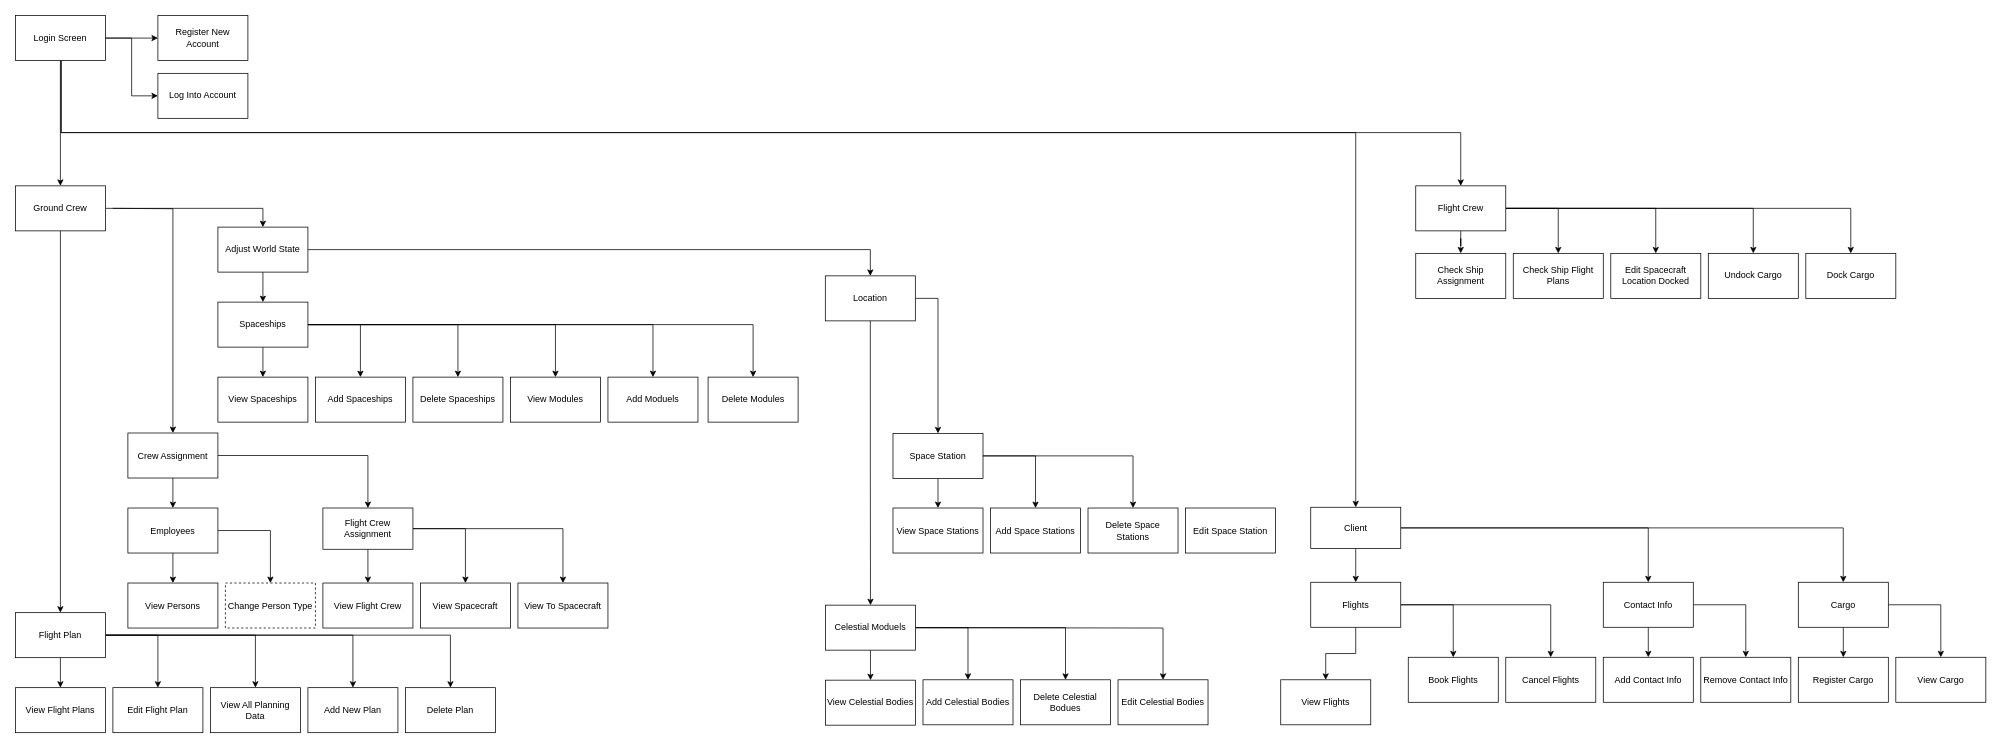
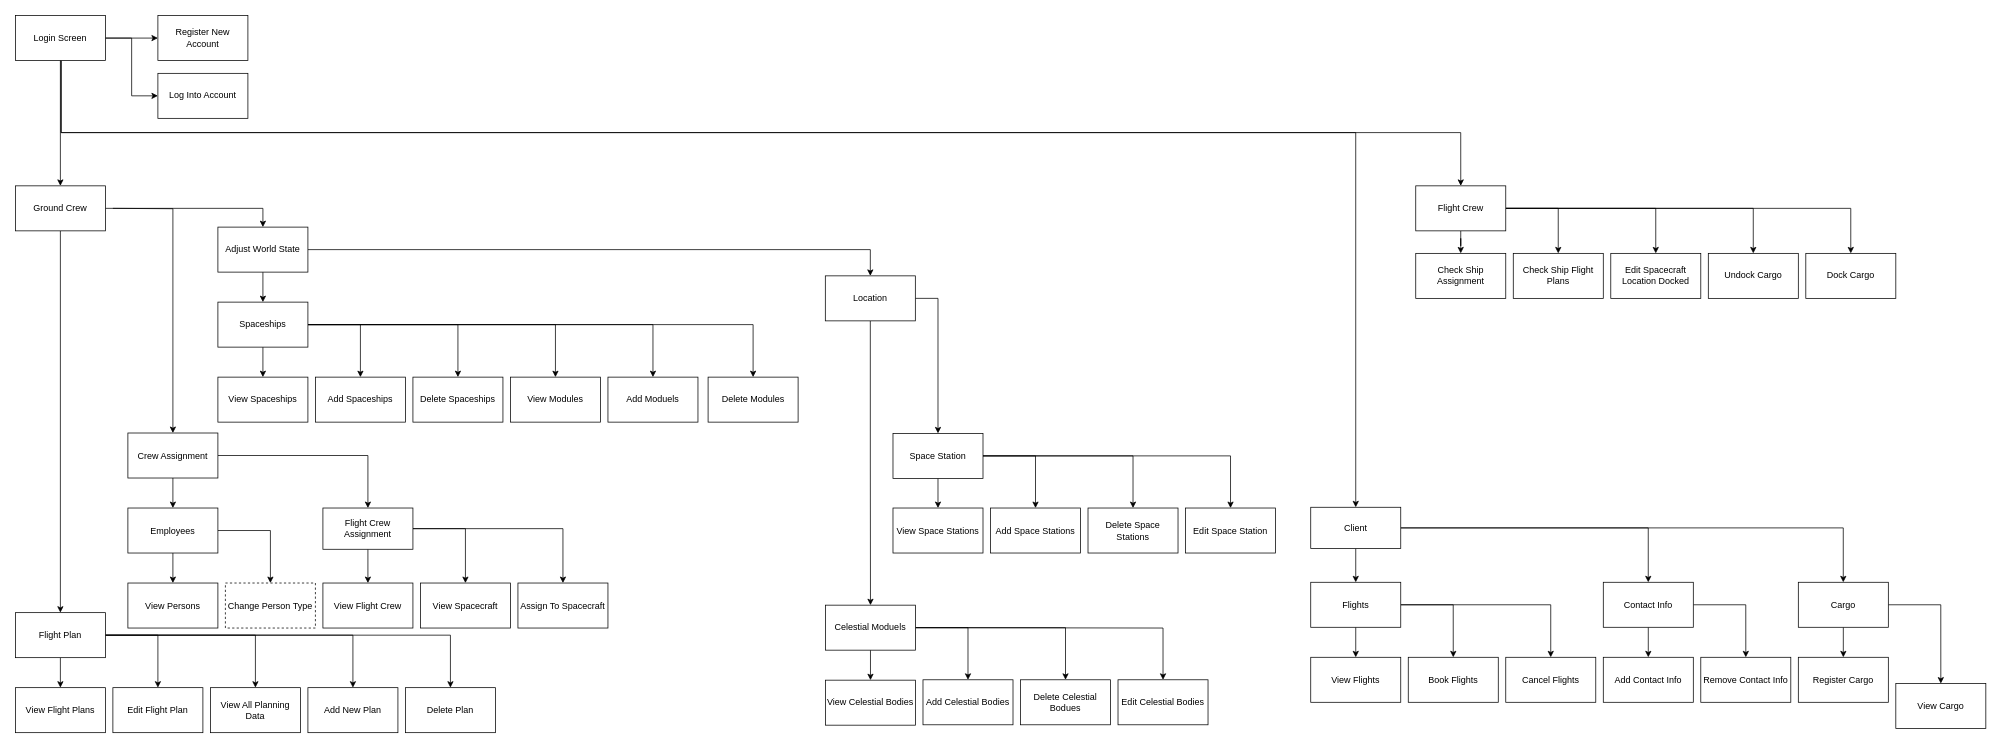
none -> (1230, 478)
(563, 606) -> (563, 606)
(1941, 680) -> (1941, 706)
(1326, 702) -> (1356, 680)
